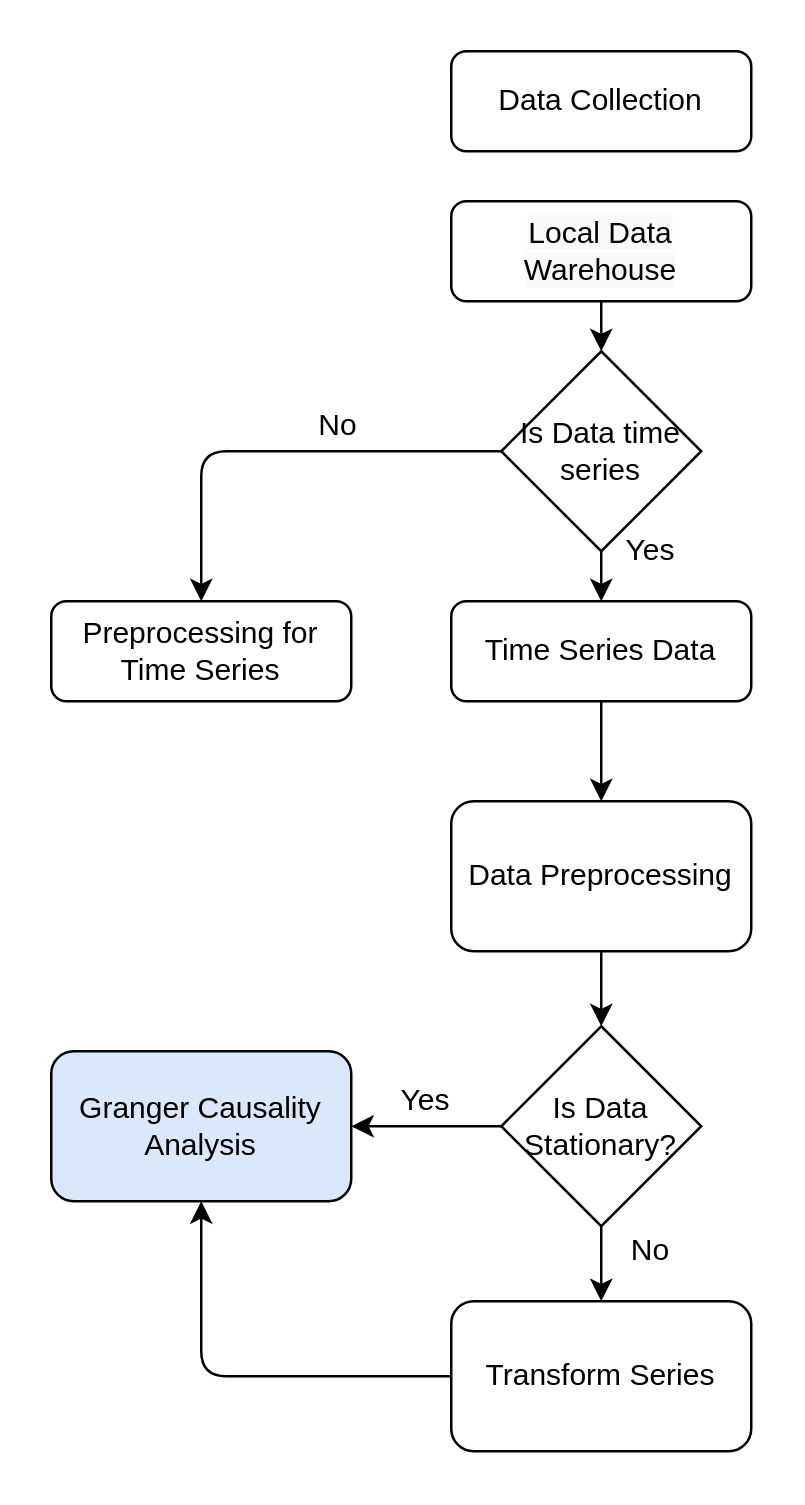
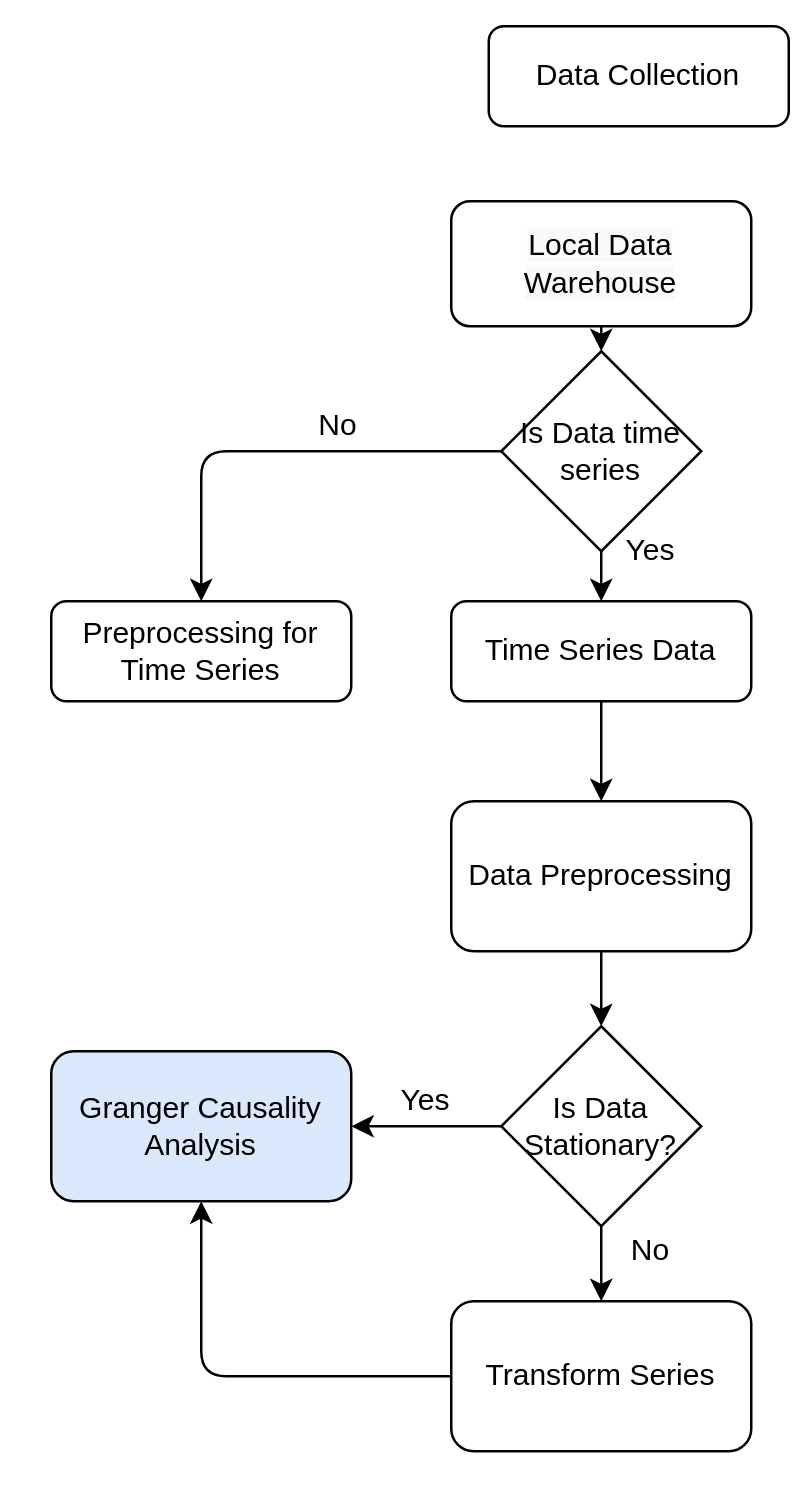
(601, 101) -> (639, 76)
(601, 251) -> (601, 264)
